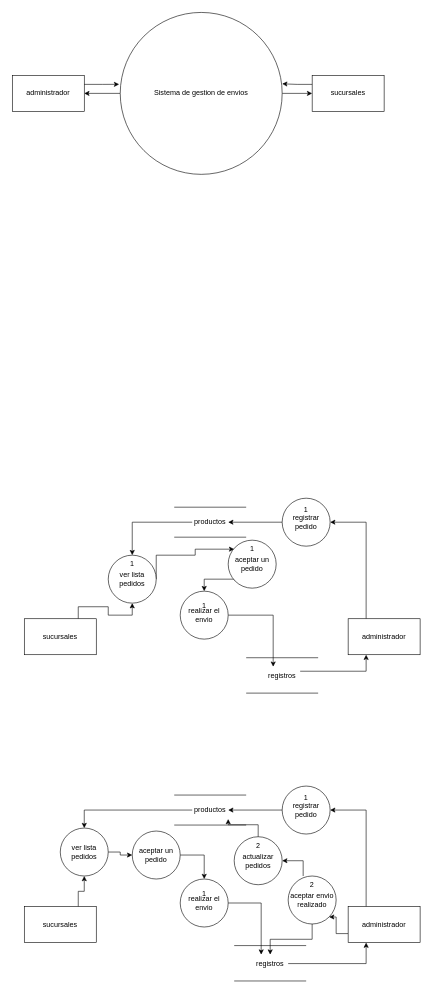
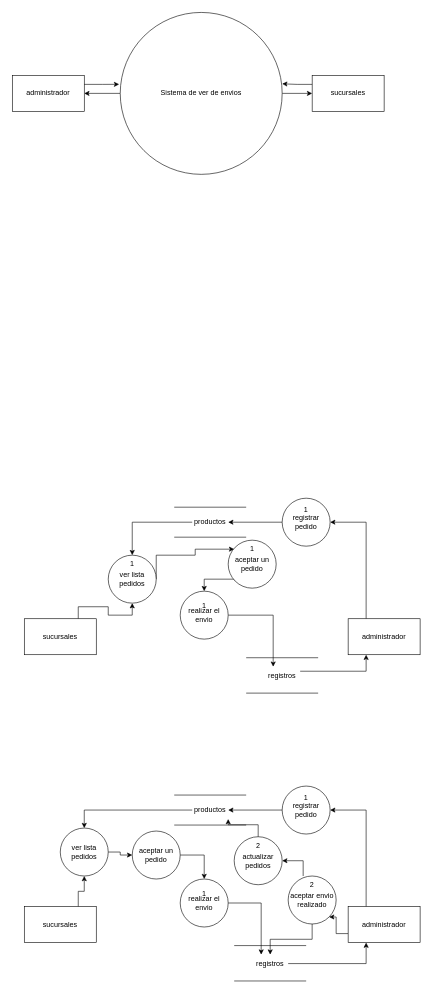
(201, 93) -> (201, 93)
